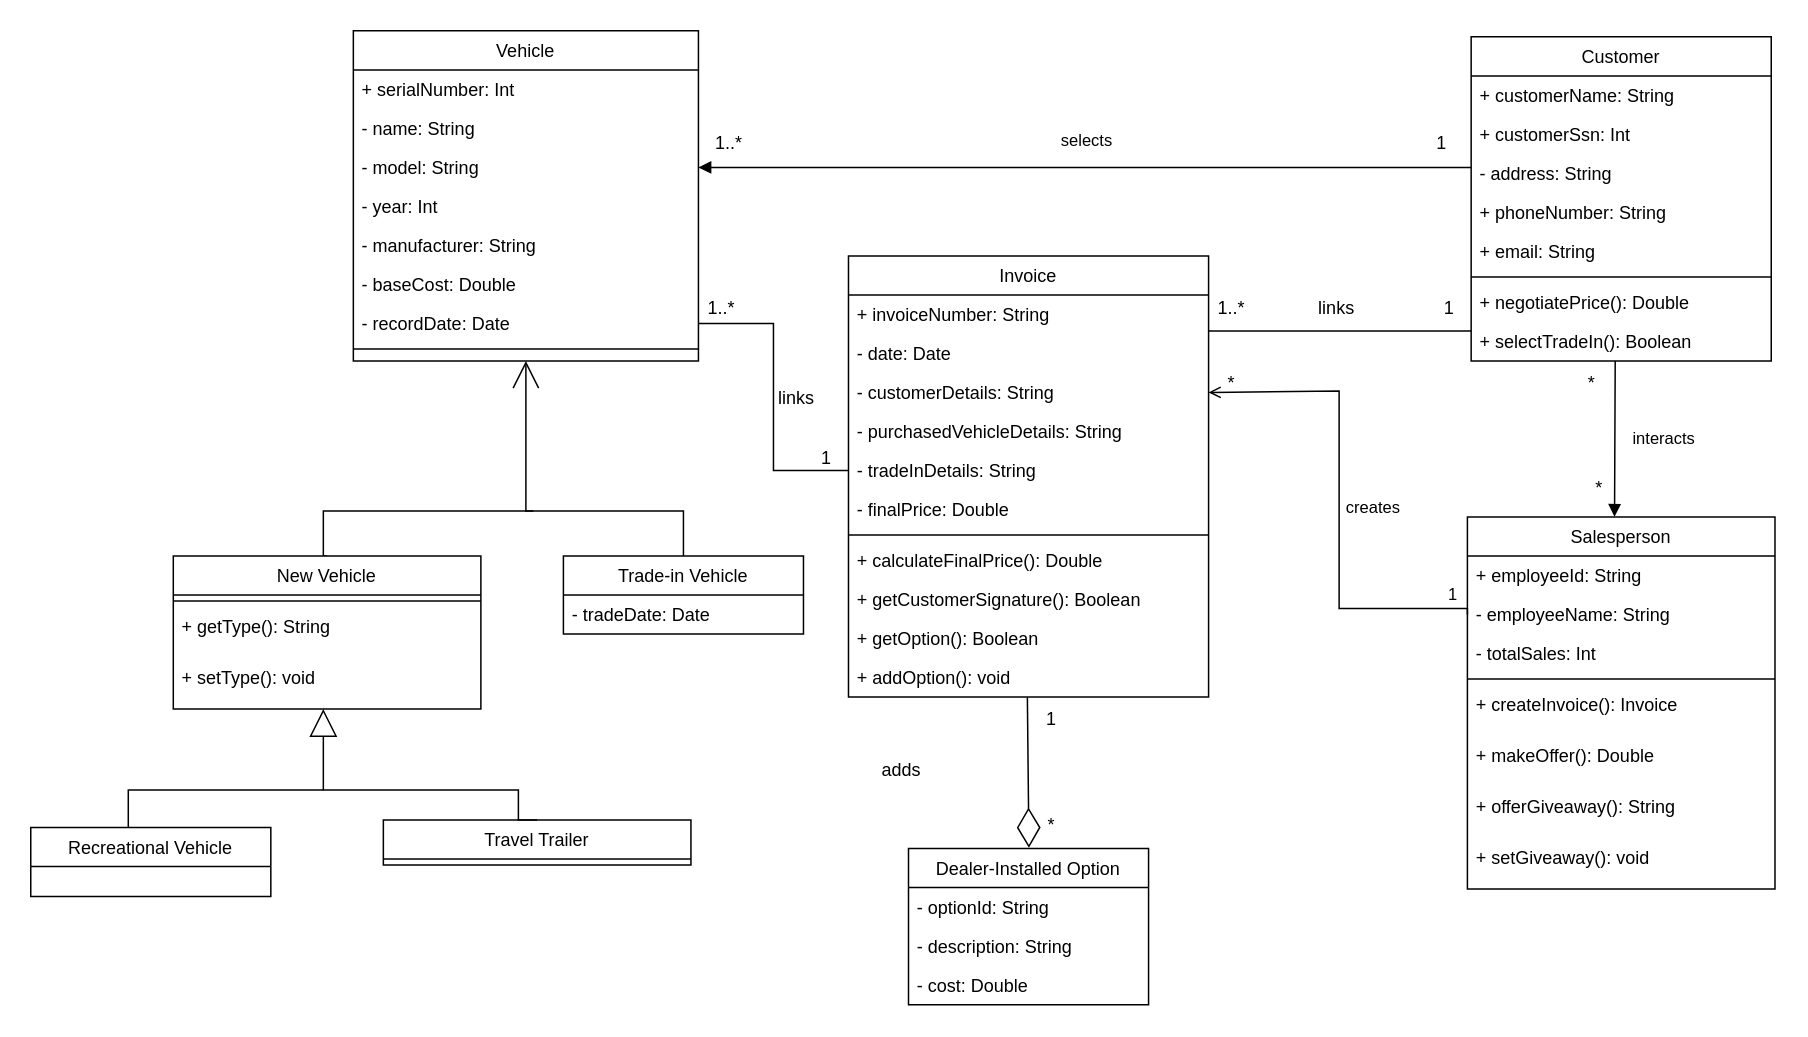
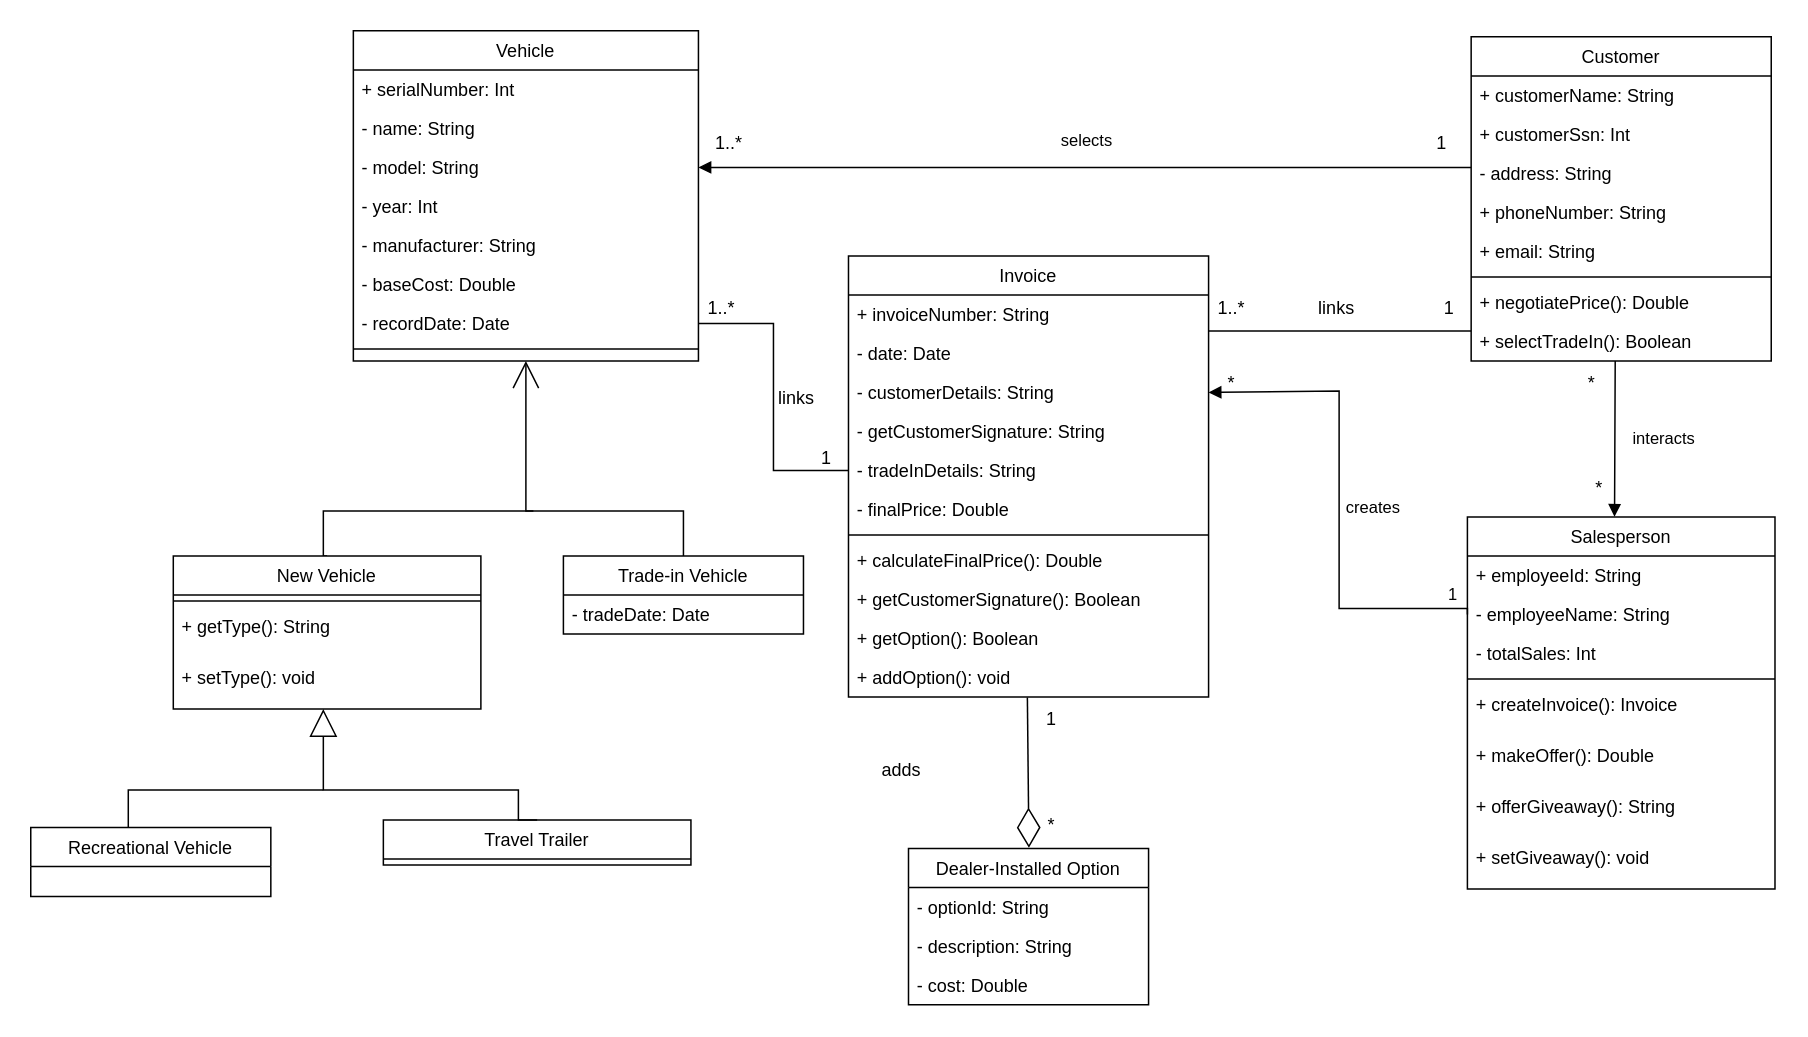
(1218, 392) -> (1222, 392)
(1004, 432) -> (996, 432)
